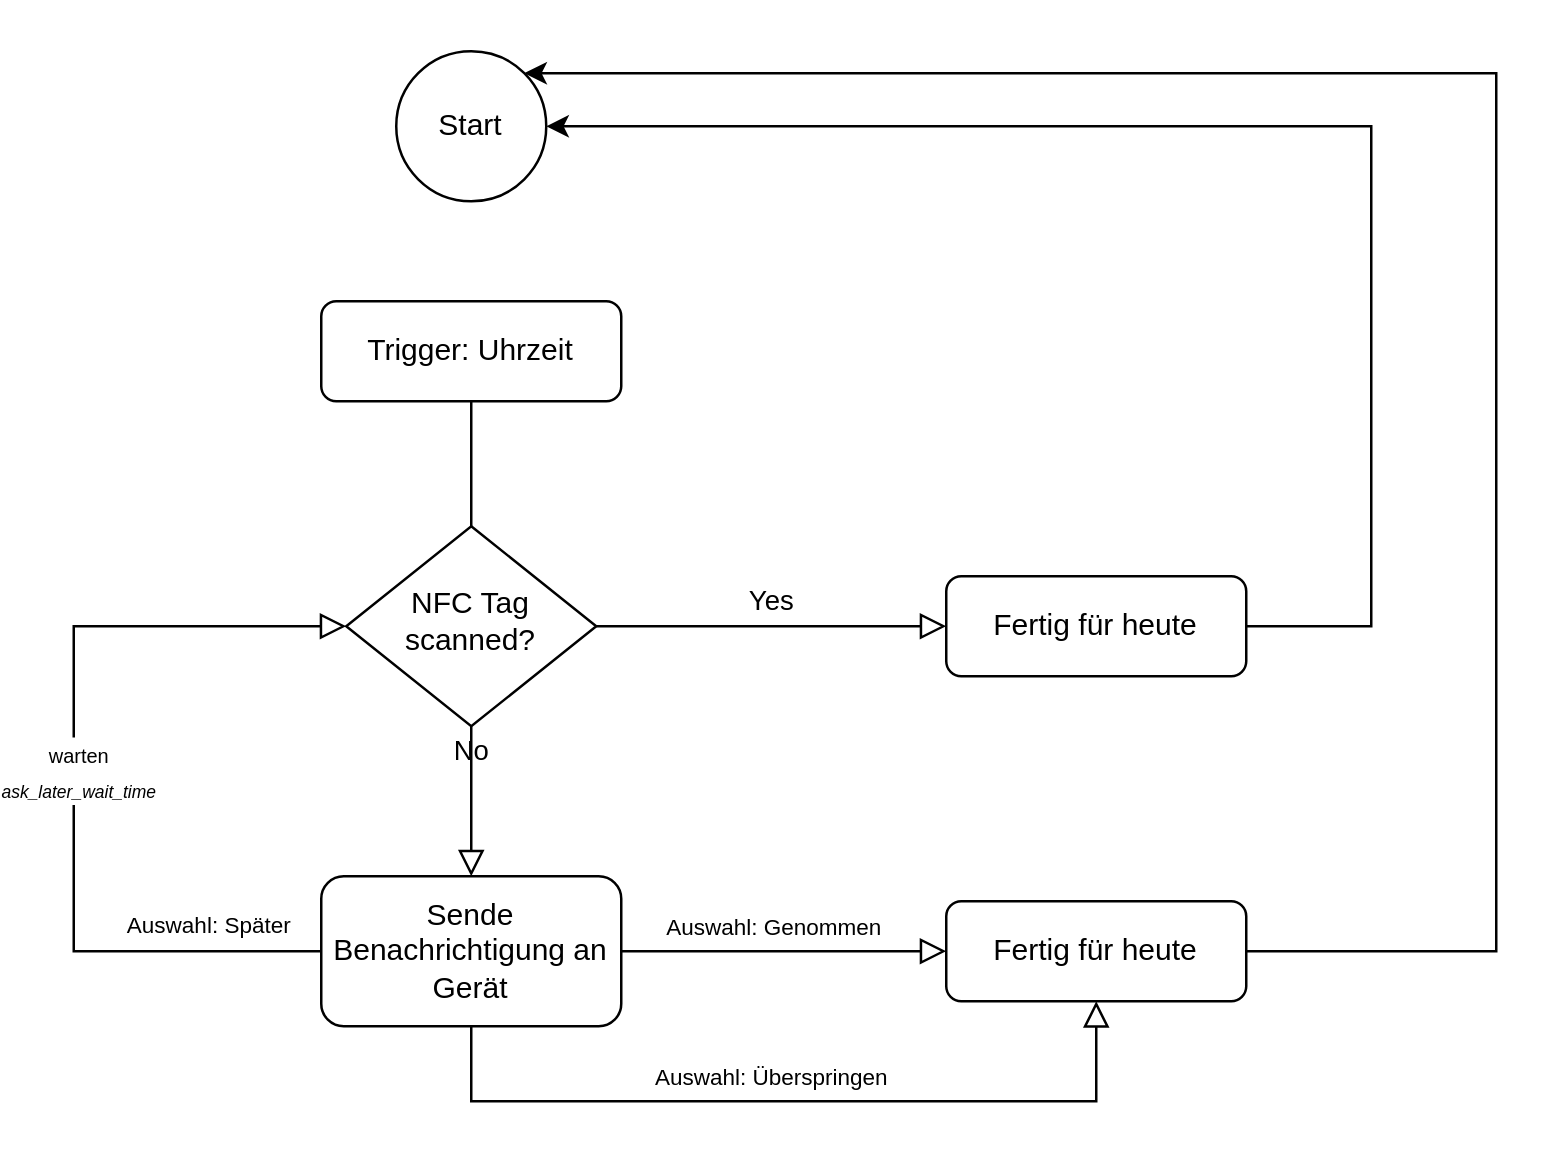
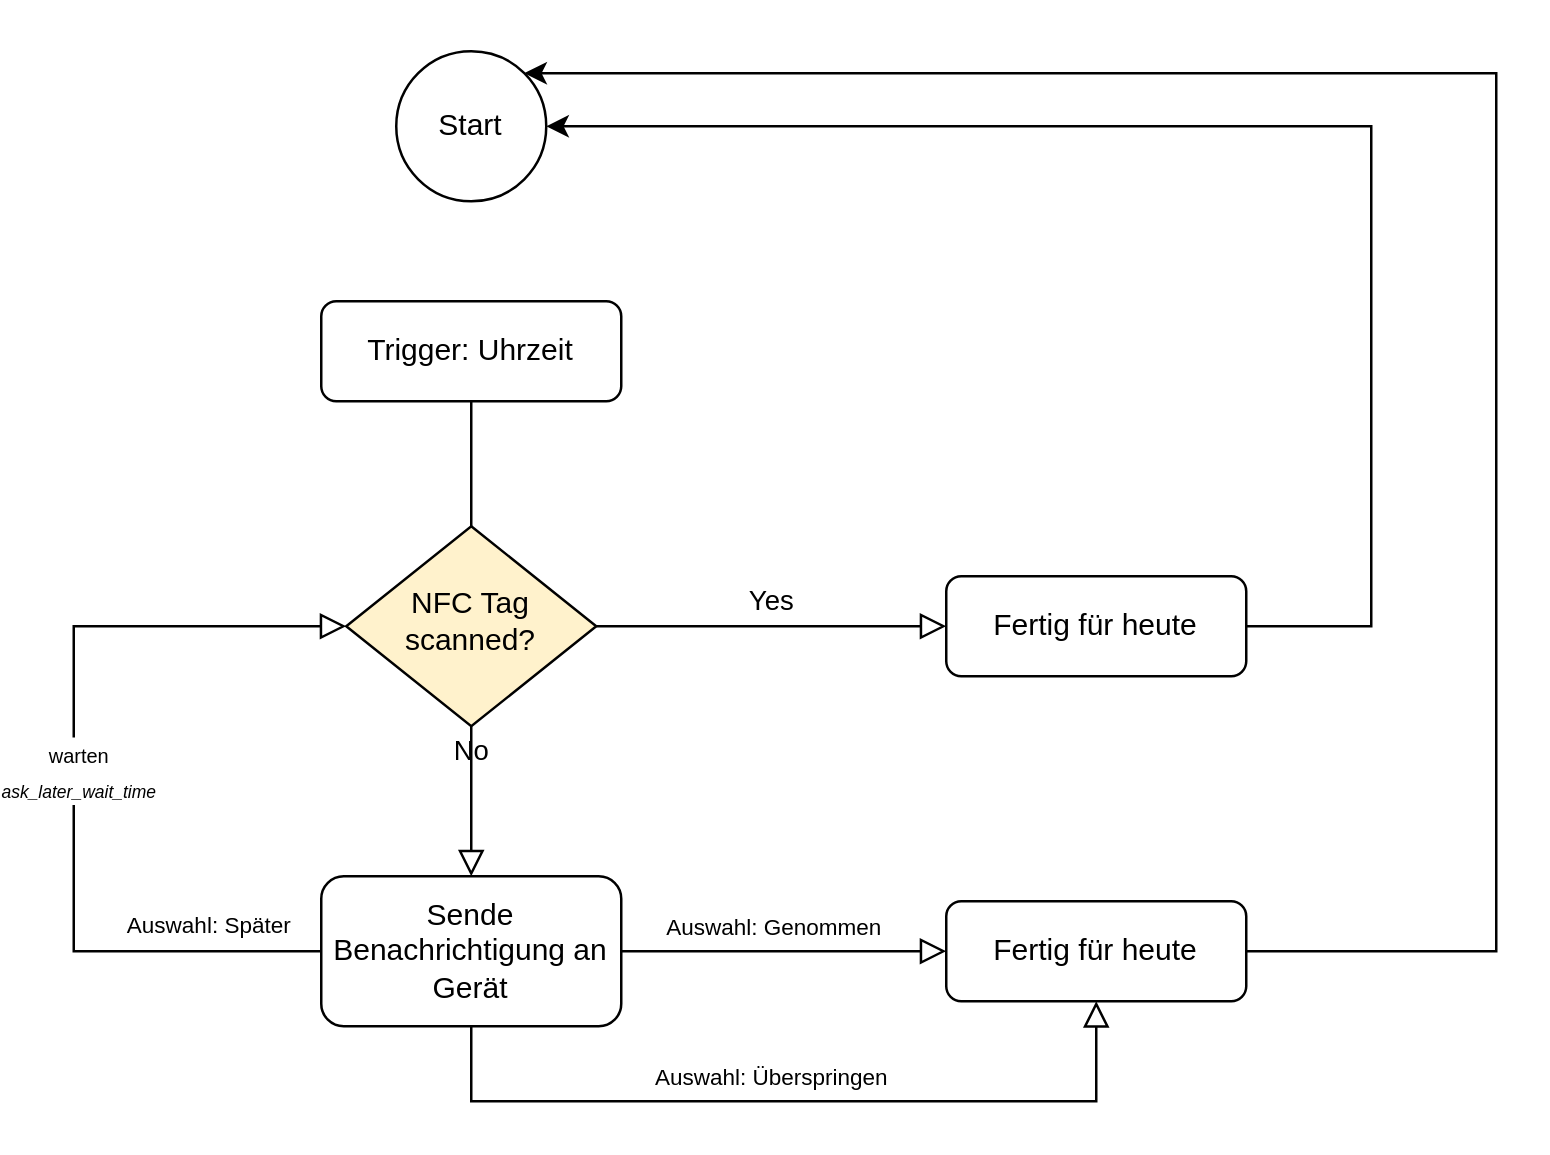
(471, 626) -> (471, 626)
